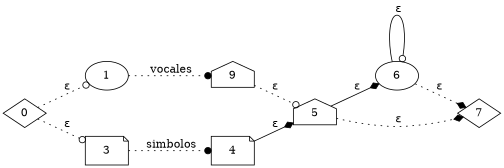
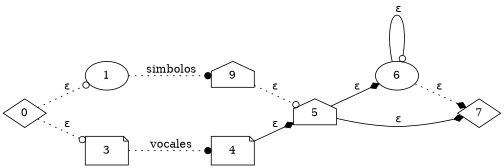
(170, 70) -> (170, 70)
(395, 127) -> (395, 127)
(170, 145) -> (170, 145)
